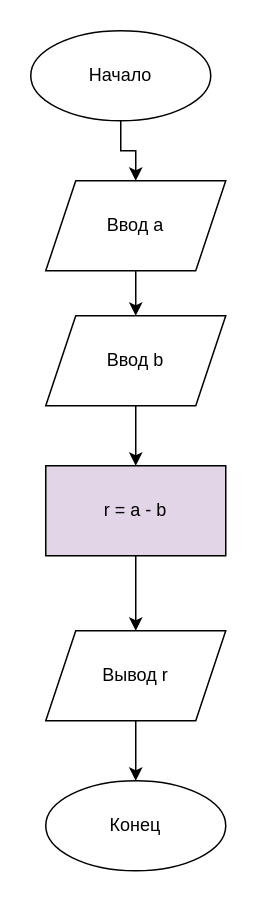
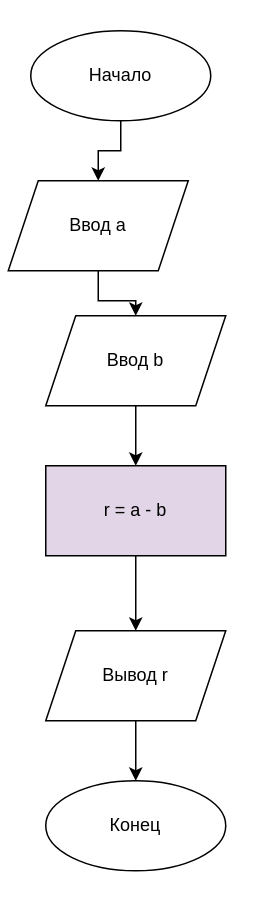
(136, 226) -> (98, 226)
